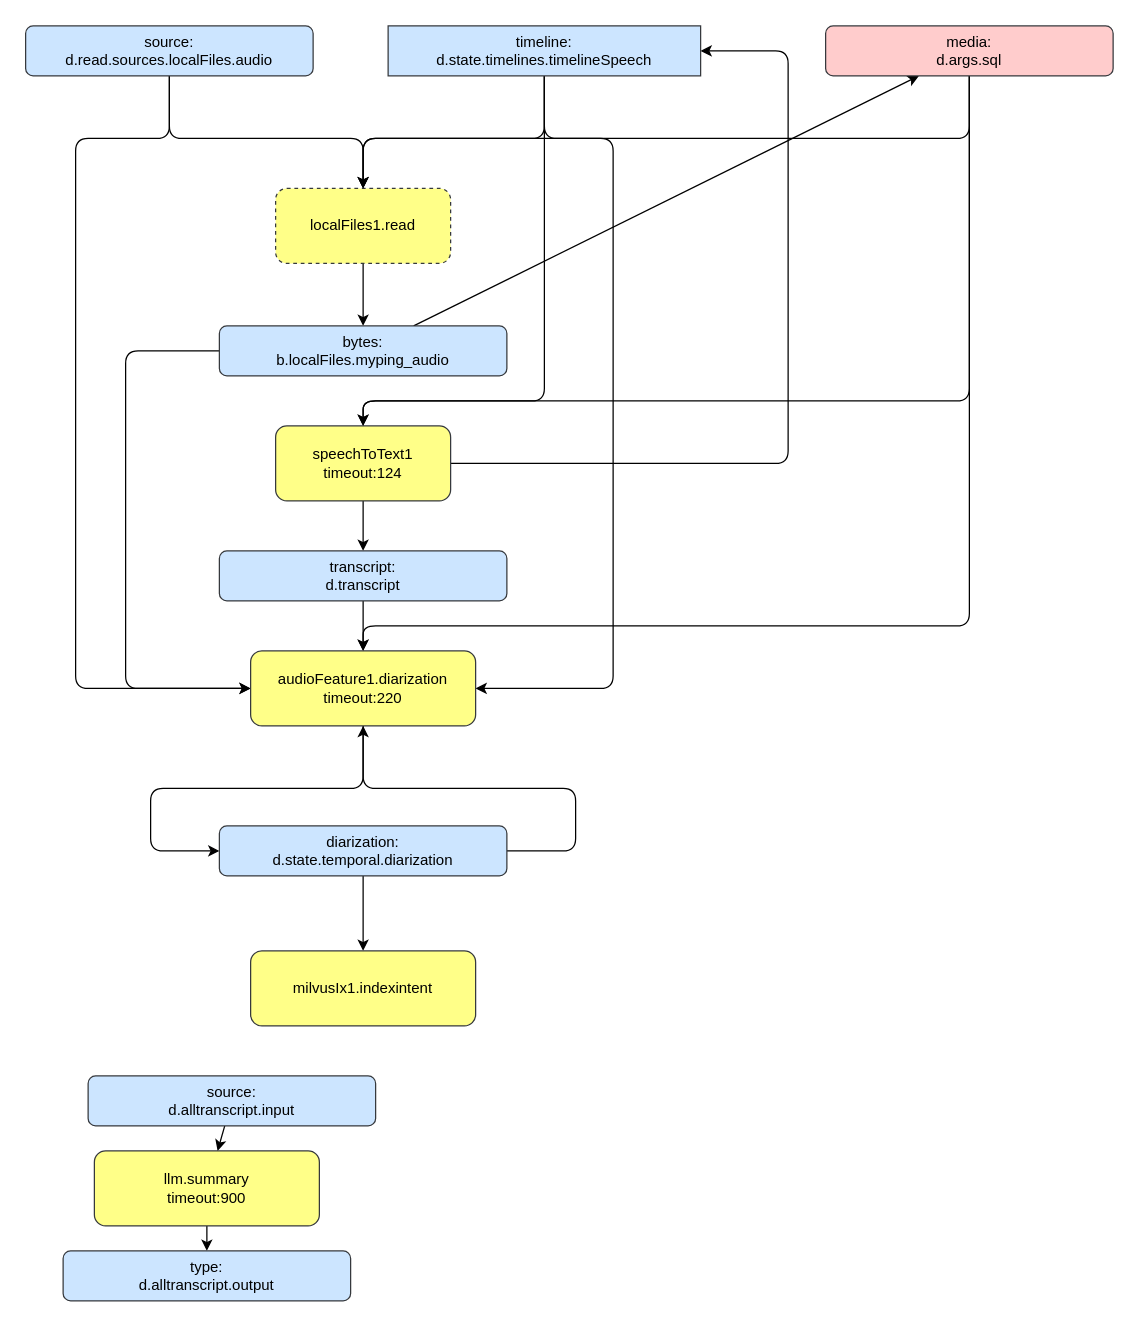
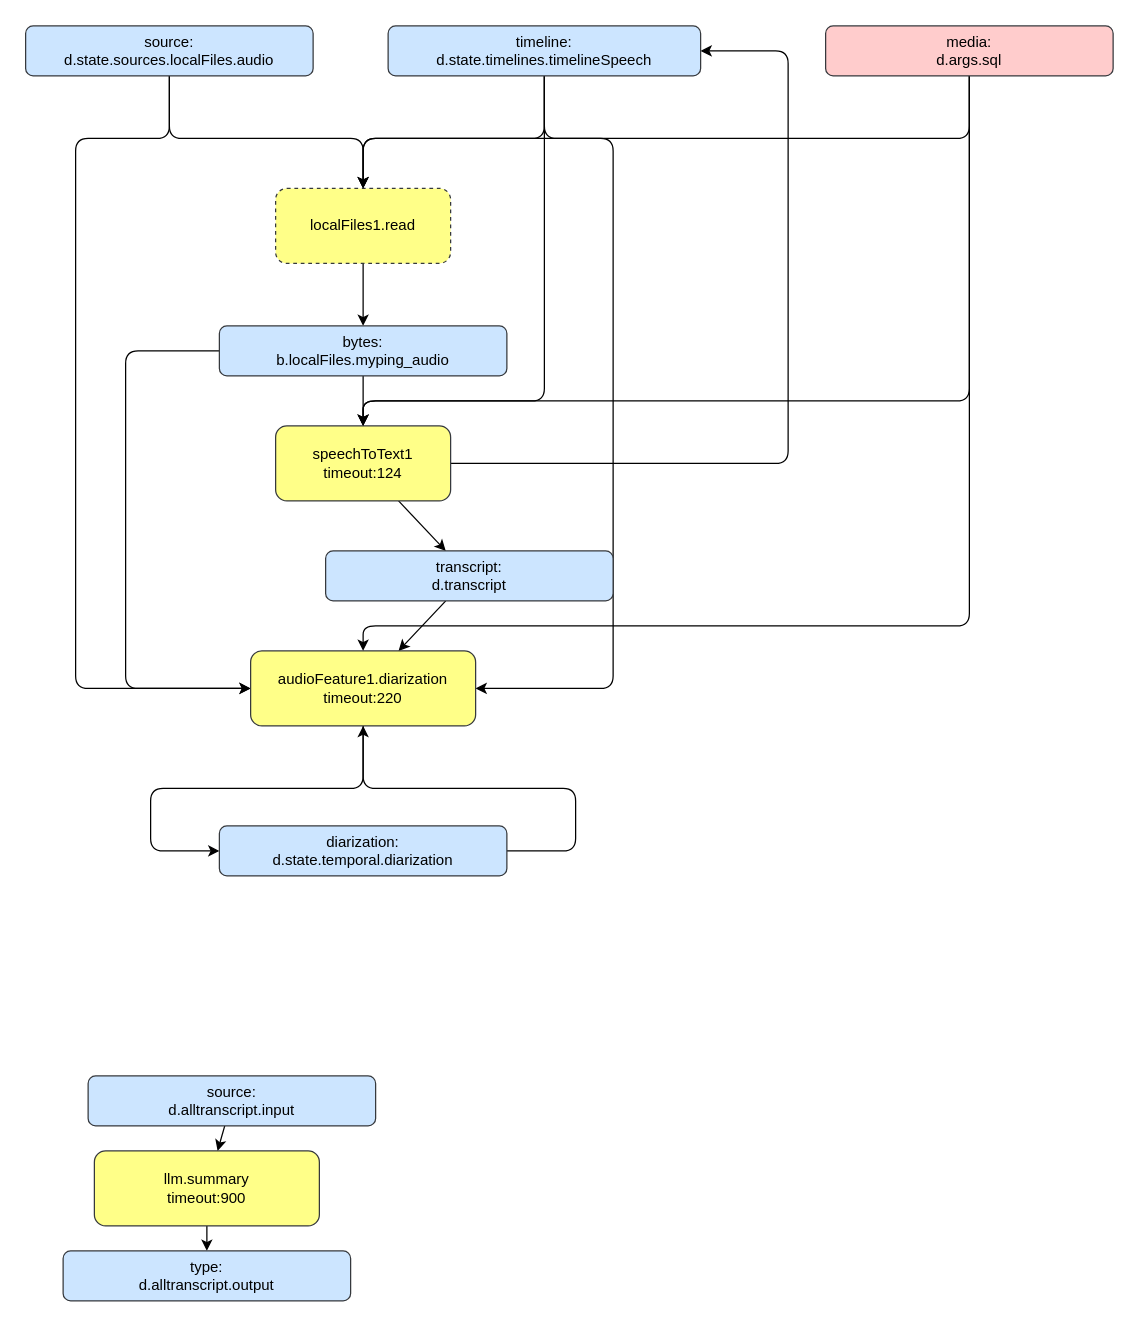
(169, 51) -> (169, 51)
(544, 51) -> (544, 51)
(601, 233) -> (363, 389)
(363, 576) -> (469, 576)
(363, 909) -> none
(363, 988) -> none
